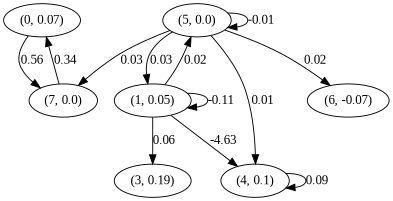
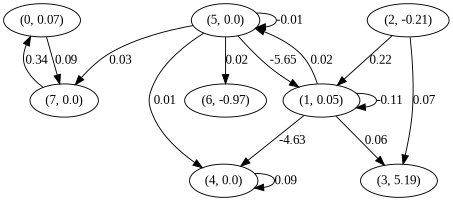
none -> (408, 20)
(32, 60) -> (66, 60)
(161, 60) -> (283, 60)
(348, 101) -> (226, 101)
(153, 181) -> (399, 181)
(255, 181) -> (224, 181)
